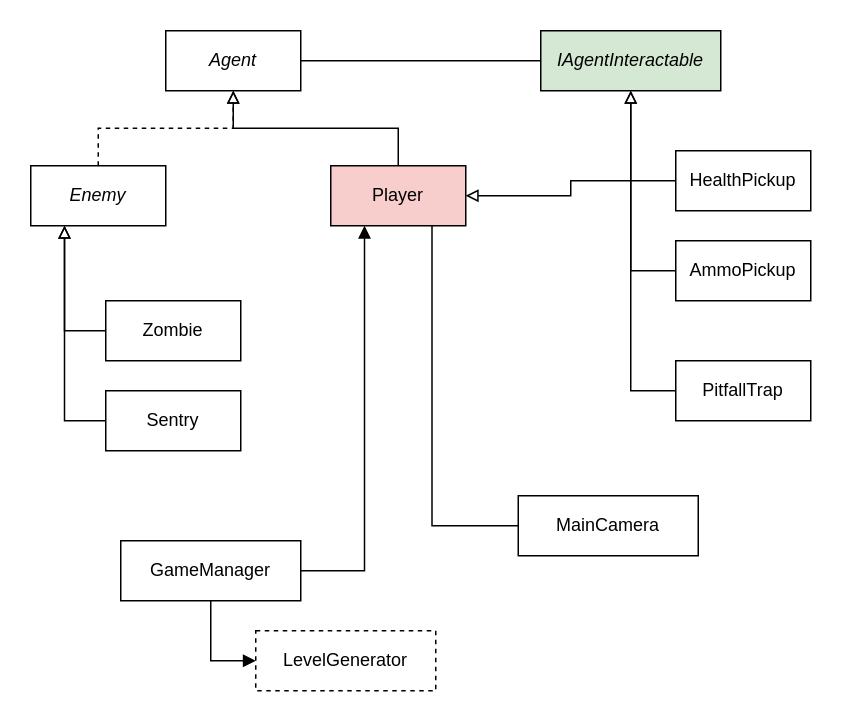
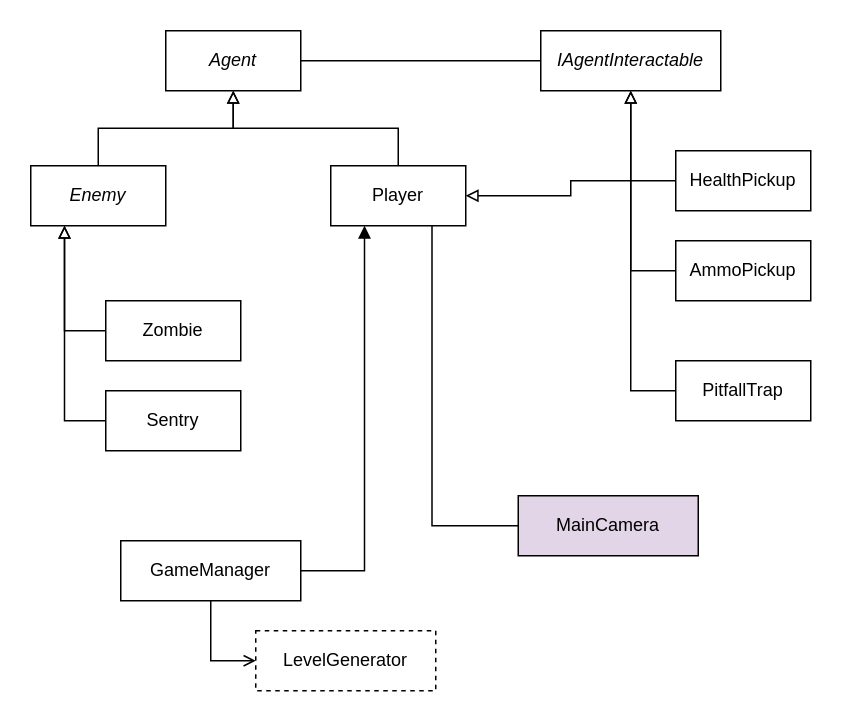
(631, 61) -> (631, 61)
(147, 128) -> (147, 128)
(398, 196) -> (398, 196)
(608, 526) -> (608, 526)
(243, 661) -> (246, 661)
